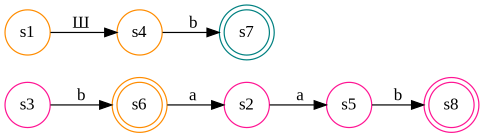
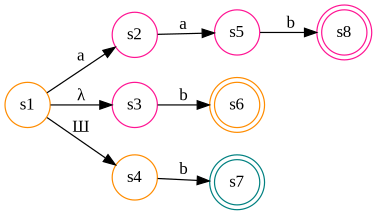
none -> (75, 105)
(189, 105) -> (76, 73)
